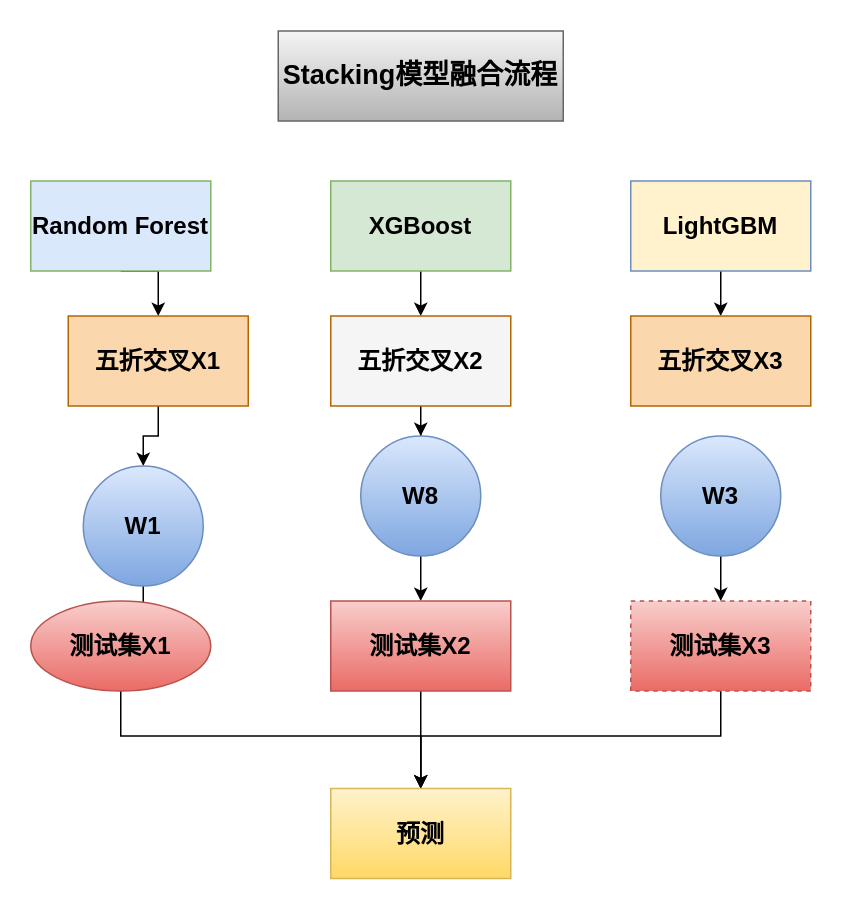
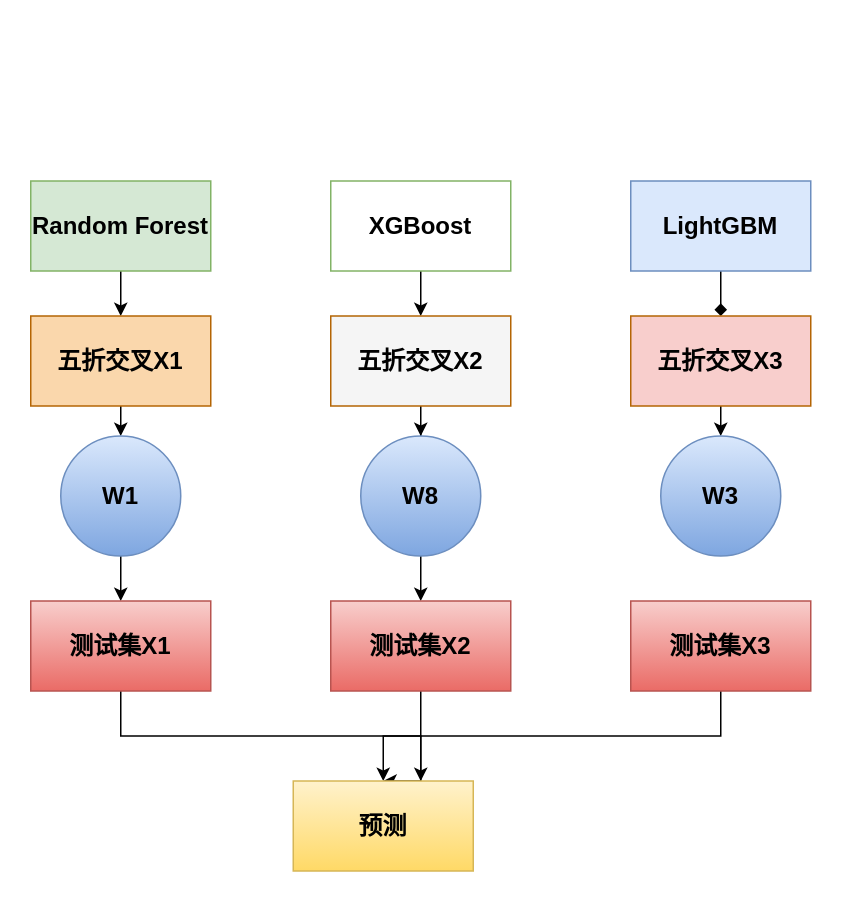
(421, 76) -> none
(121, 226) -> (121, 226)
(421, 226) -> (421, 226)
(721, 226) -> (721, 226)
(721, 304) -> (721, 303)
(158, 361) -> (121, 361)
(721, 361) -> (721, 361)
none -> (721, 416)
(143, 526) -> (121, 496)
(721, 584) -> none
(121, 646) -> (121, 646)
(721, 646) -> (721, 646)
(421, 833) -> (383, 826)
